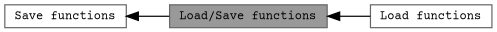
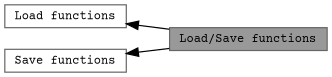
(355, 16) -> (154, 27)
